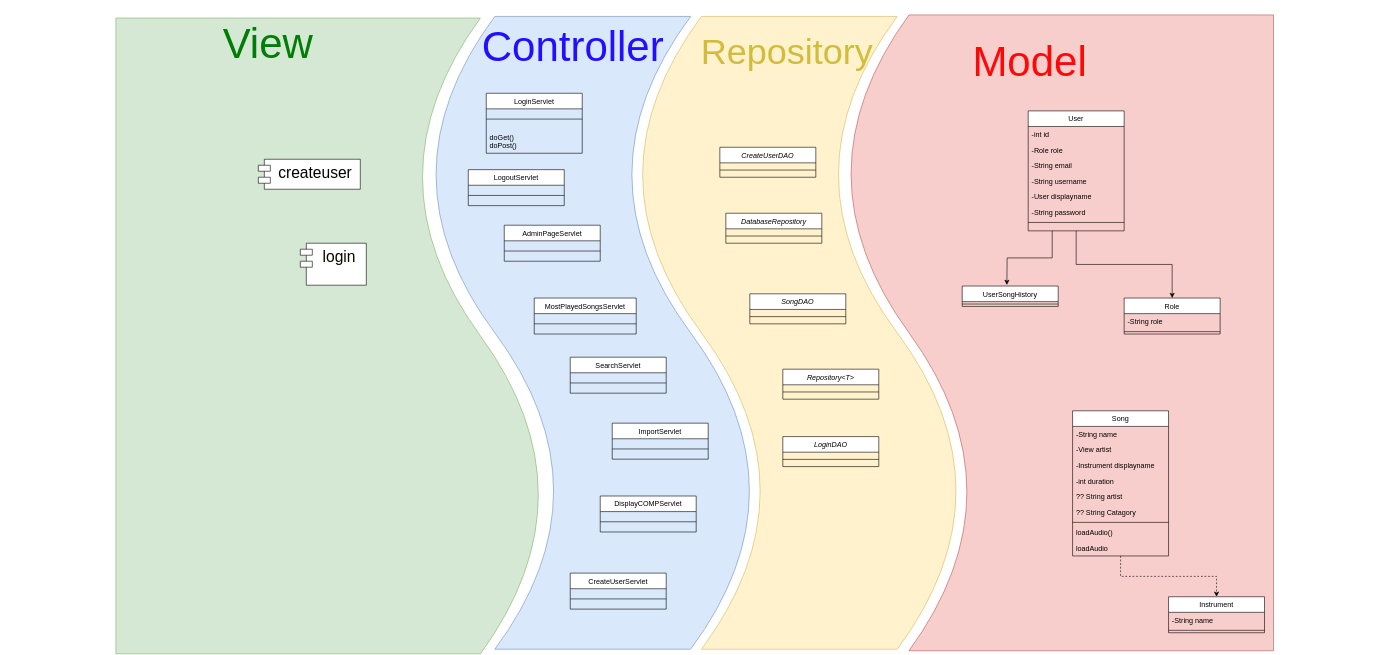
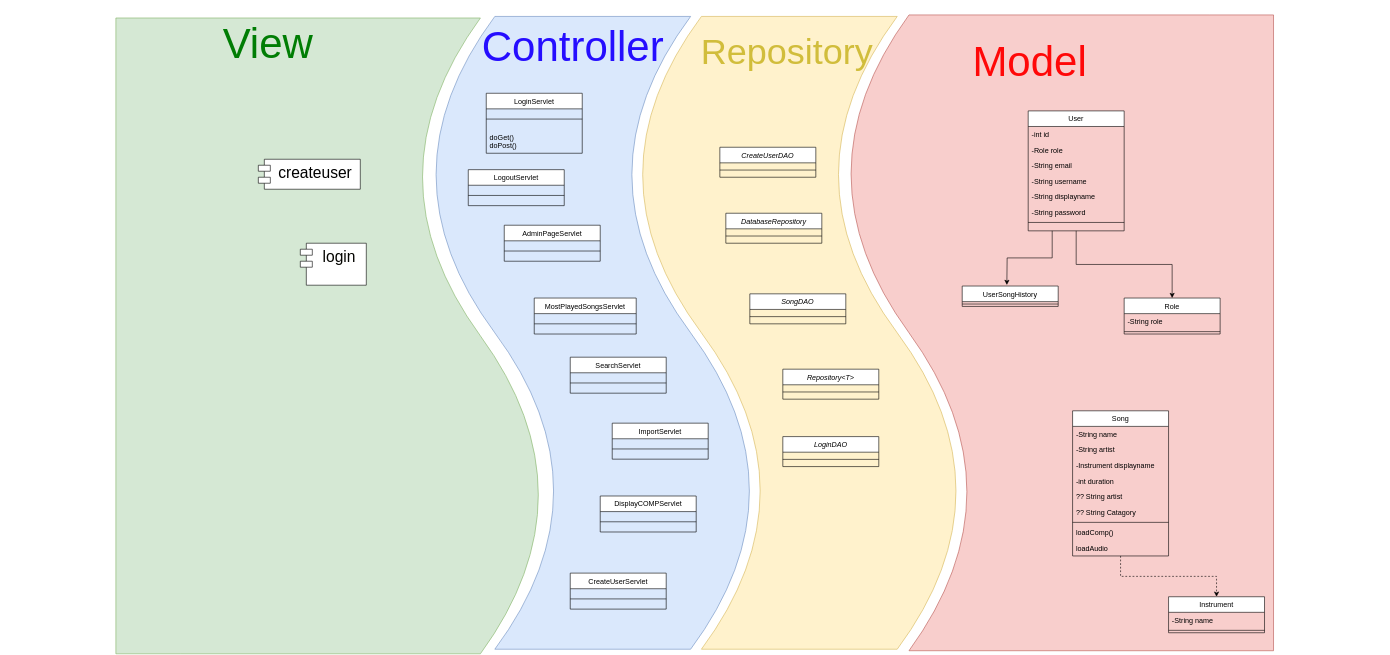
(1063, 197) -> (1066, 197)
(1097, 450) -> (1102, 450)
(1096, 533) -> (1095, 533)
